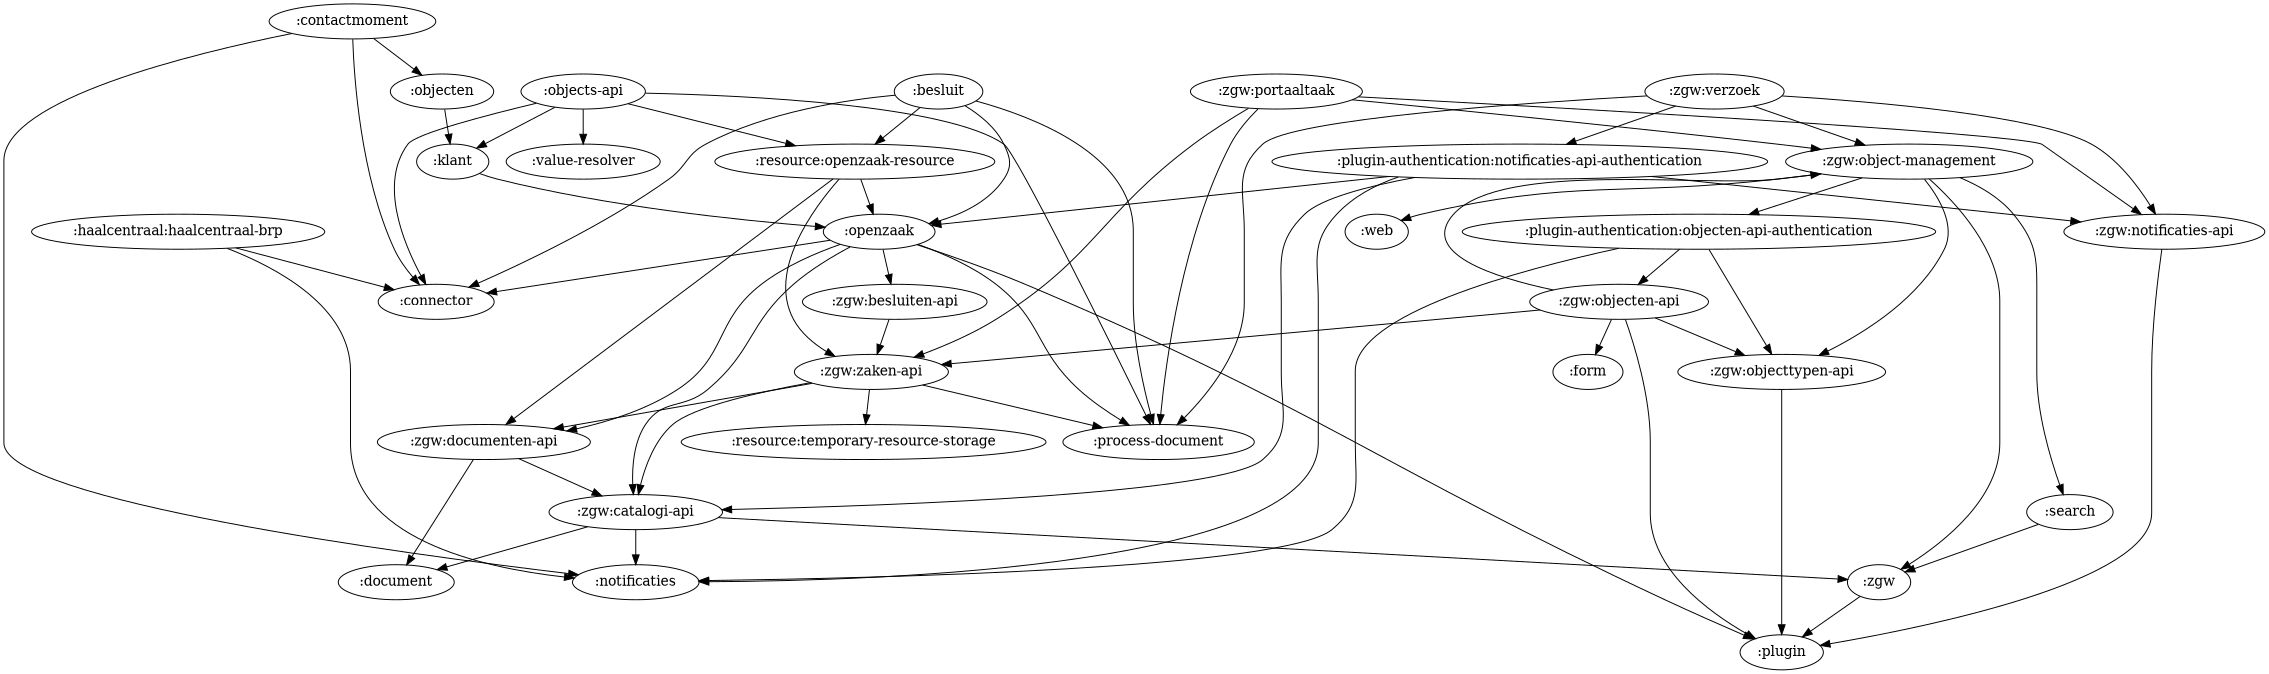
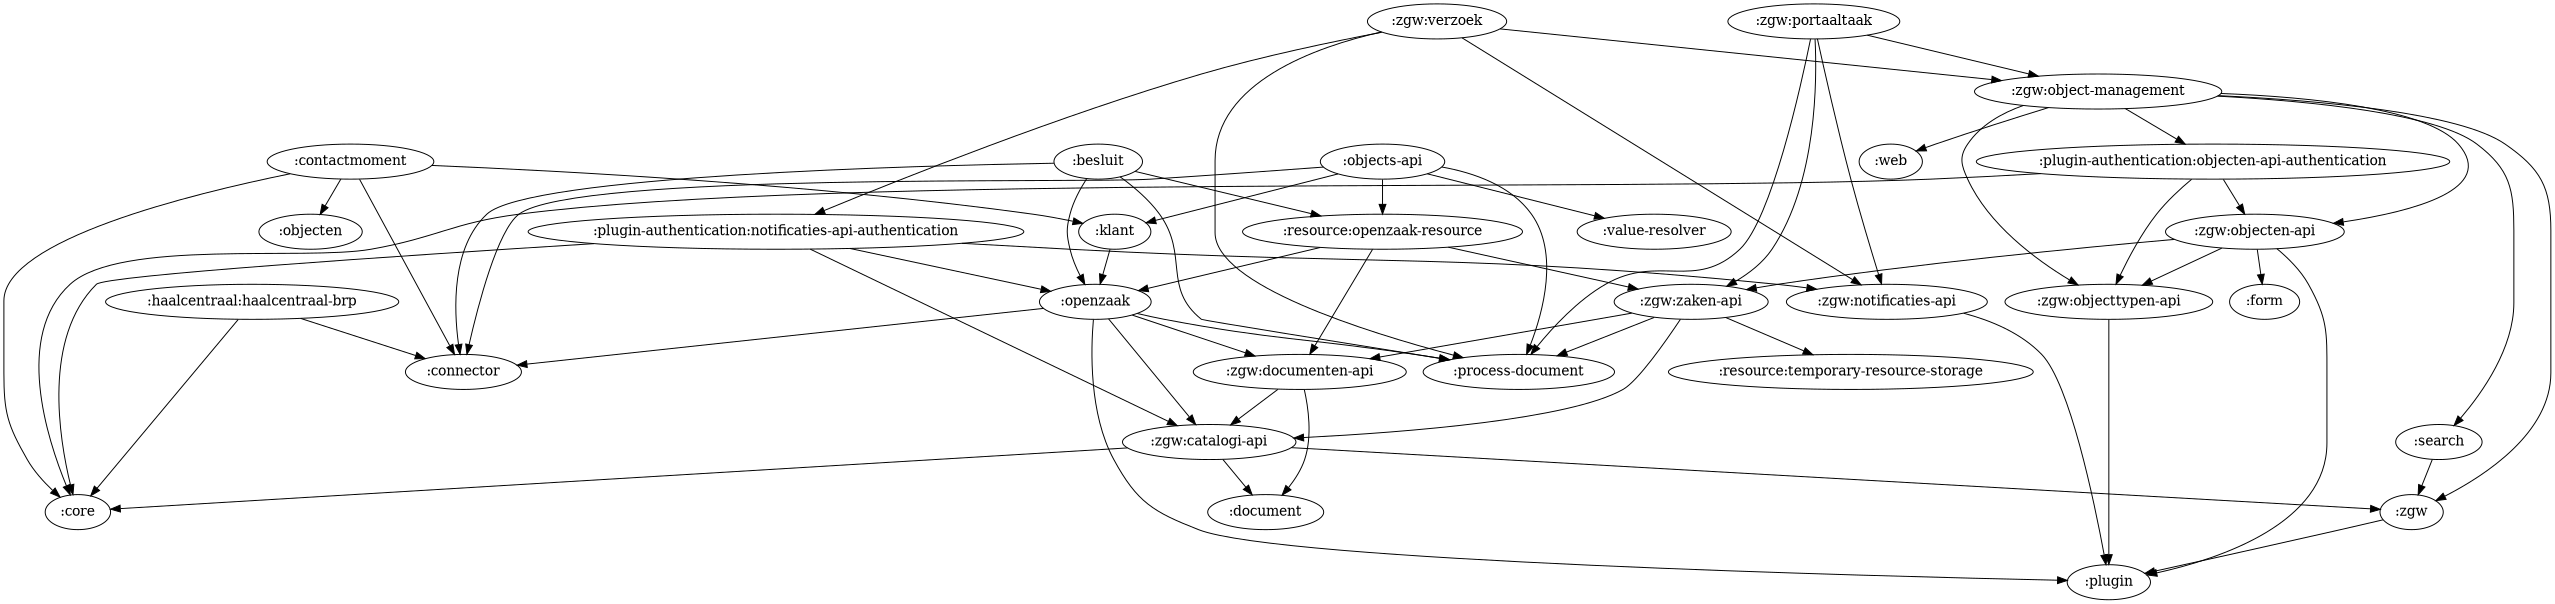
(447, 121) -> (641, 177)
(1554, 182) -> (2452, 139)
(895, 302) -> none
(636, 582) -> (78, 512)
